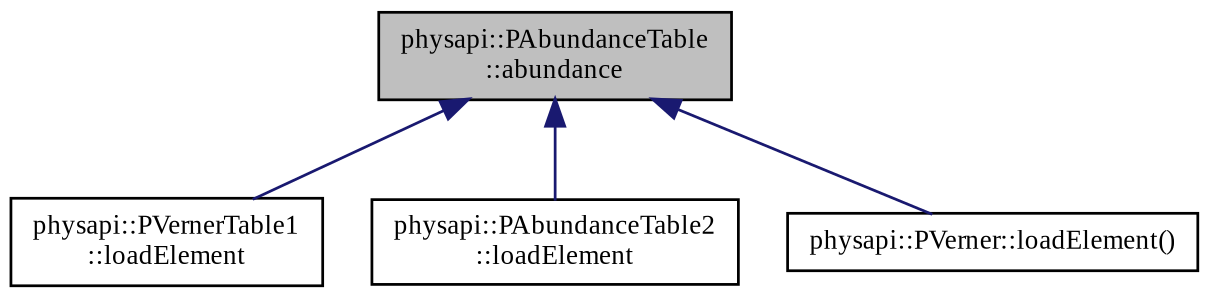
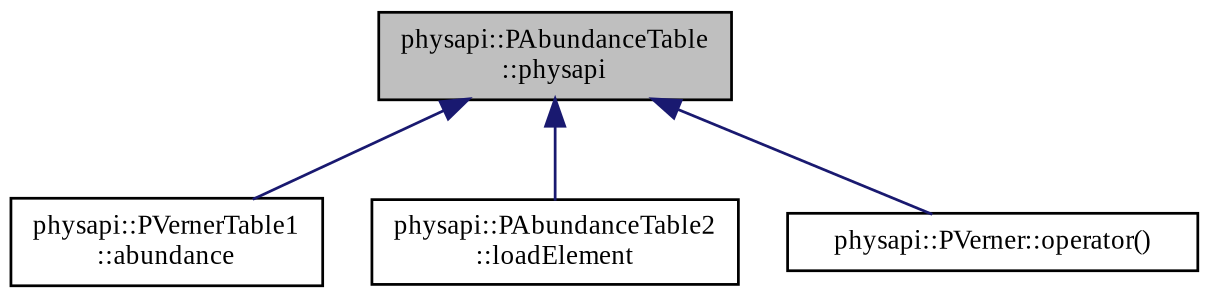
(555, 56) -> (555, 56)
(167, 242) -> (167, 242)
(993, 242) -> (993, 242)
